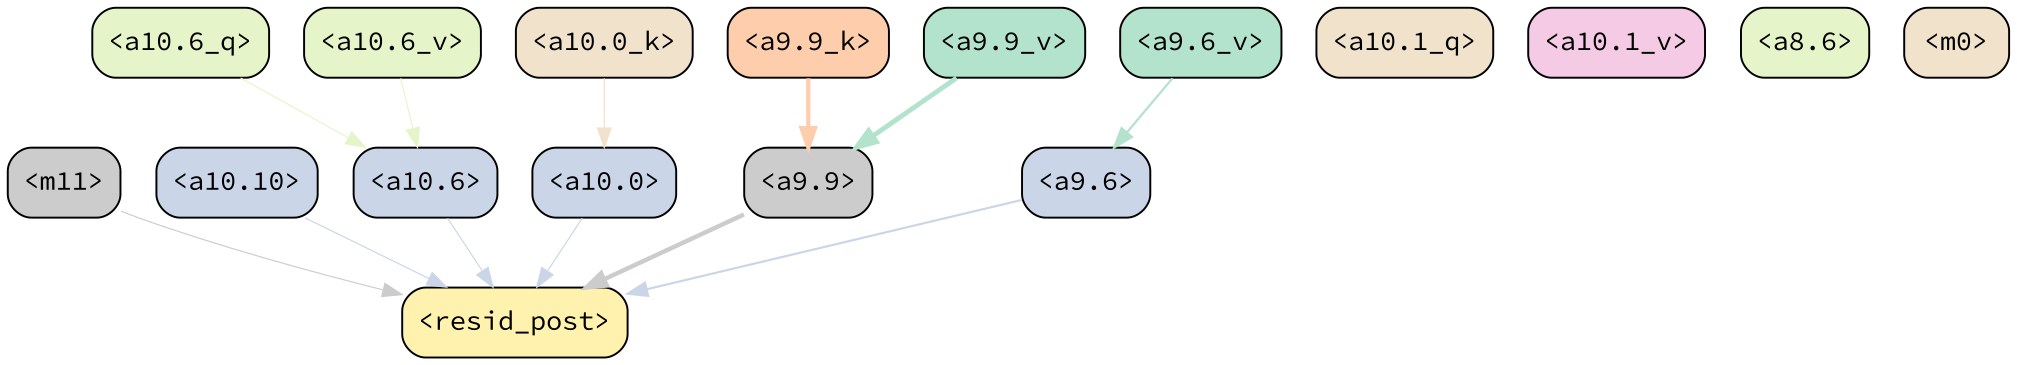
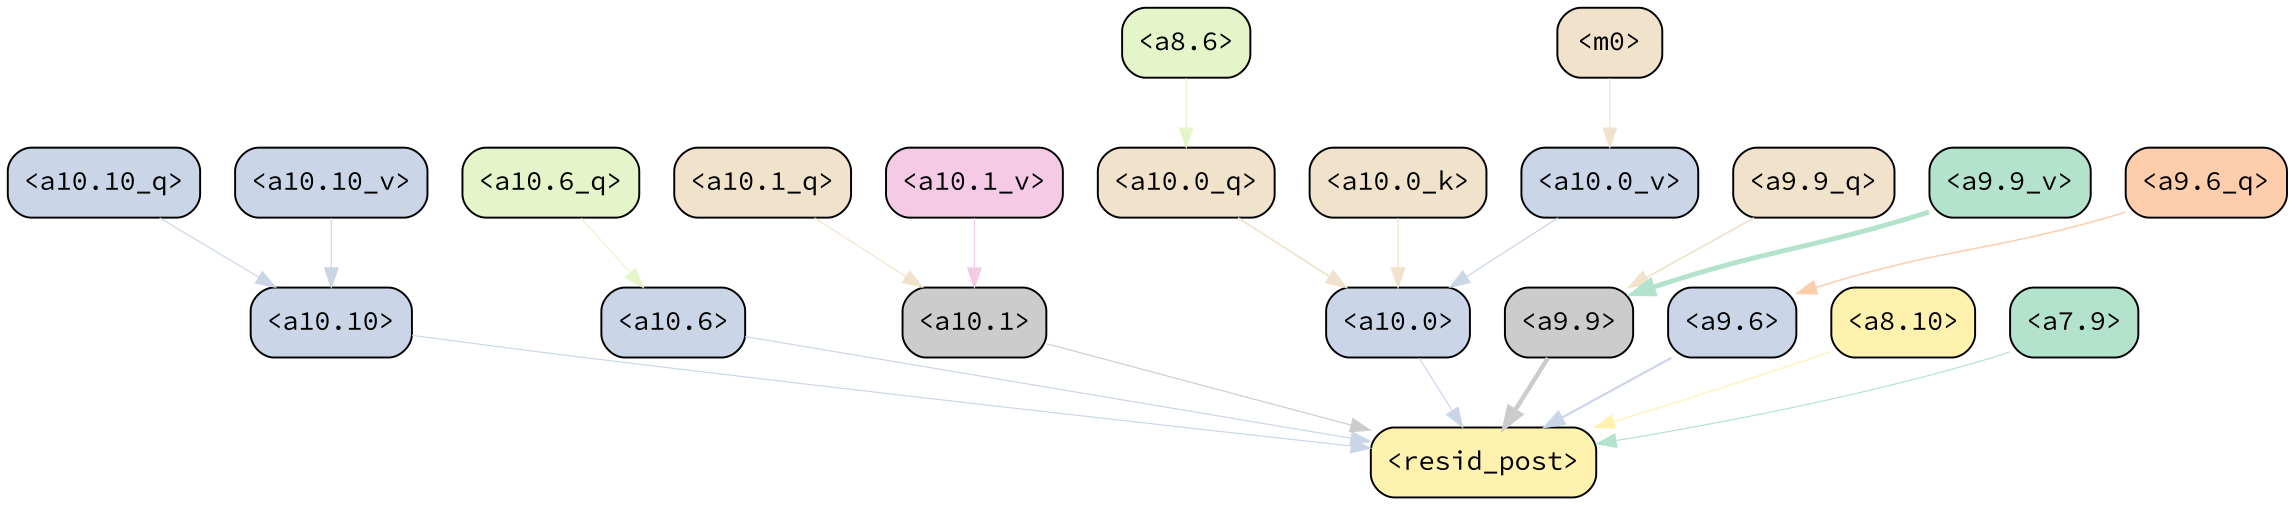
(392, 43) -> none
(808, 43) -> none
(1201, 43) -> none
(64, 183) -> none
none -> (104, 183)
none -> (331, 183)
none -> (1186, 183)
none -> (1610, 183)
none -> (1814, 183)
none -> (2206, 183)
none -> (974, 323)
none -> (1903, 323)
none -> (2074, 323)
